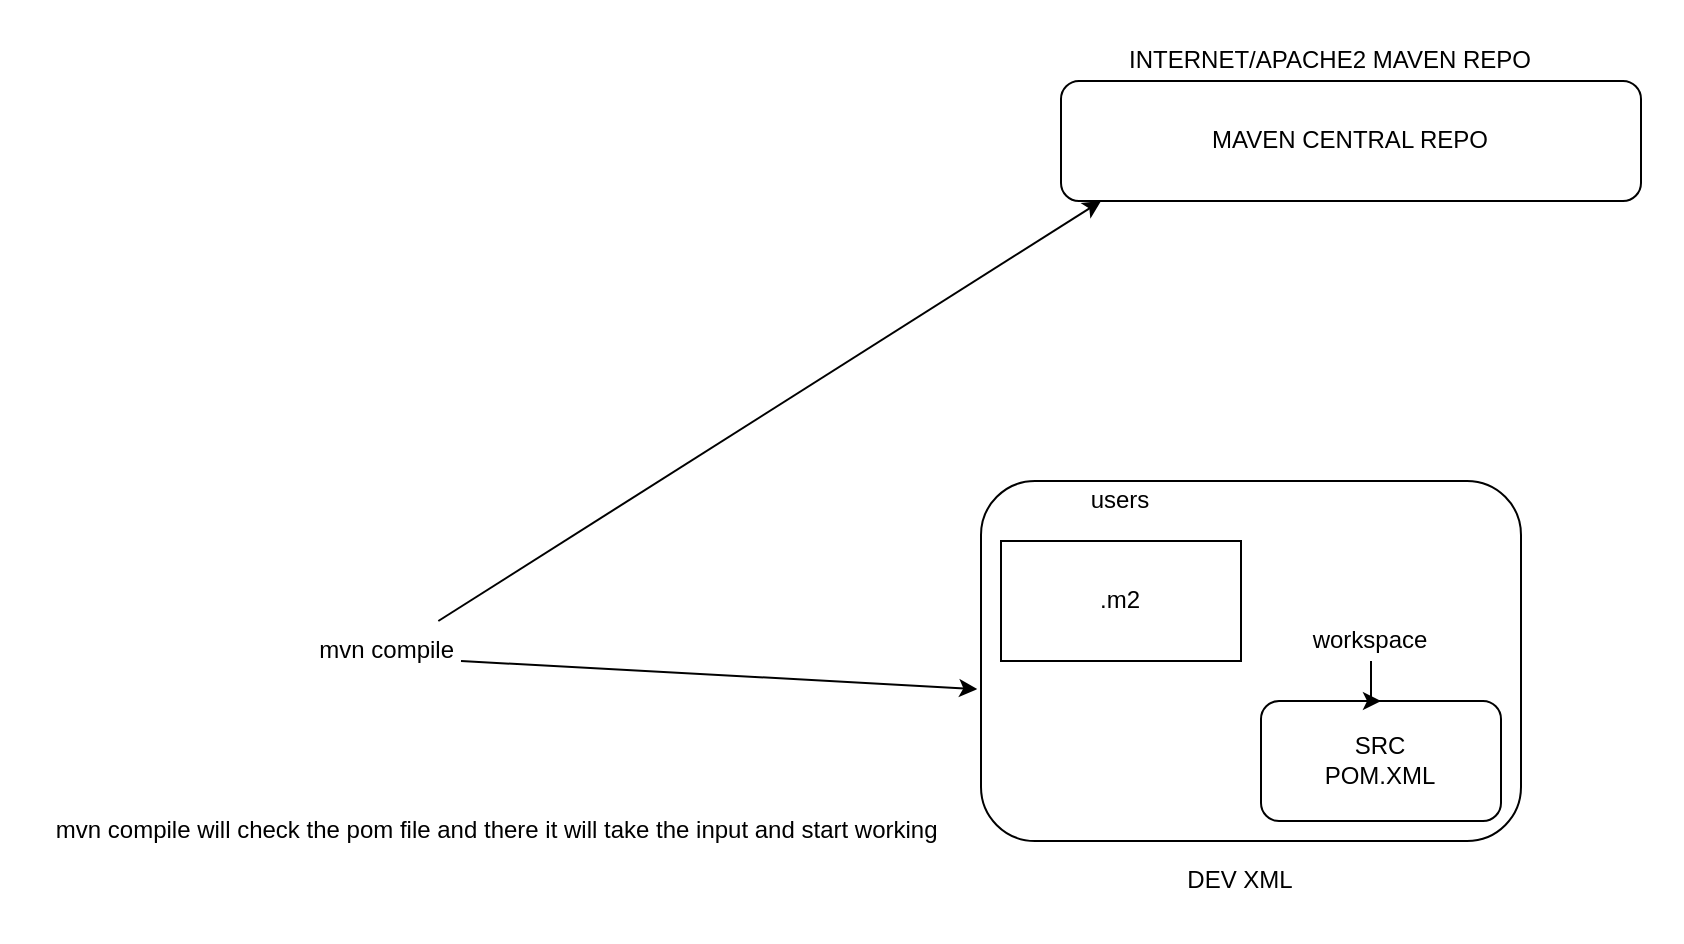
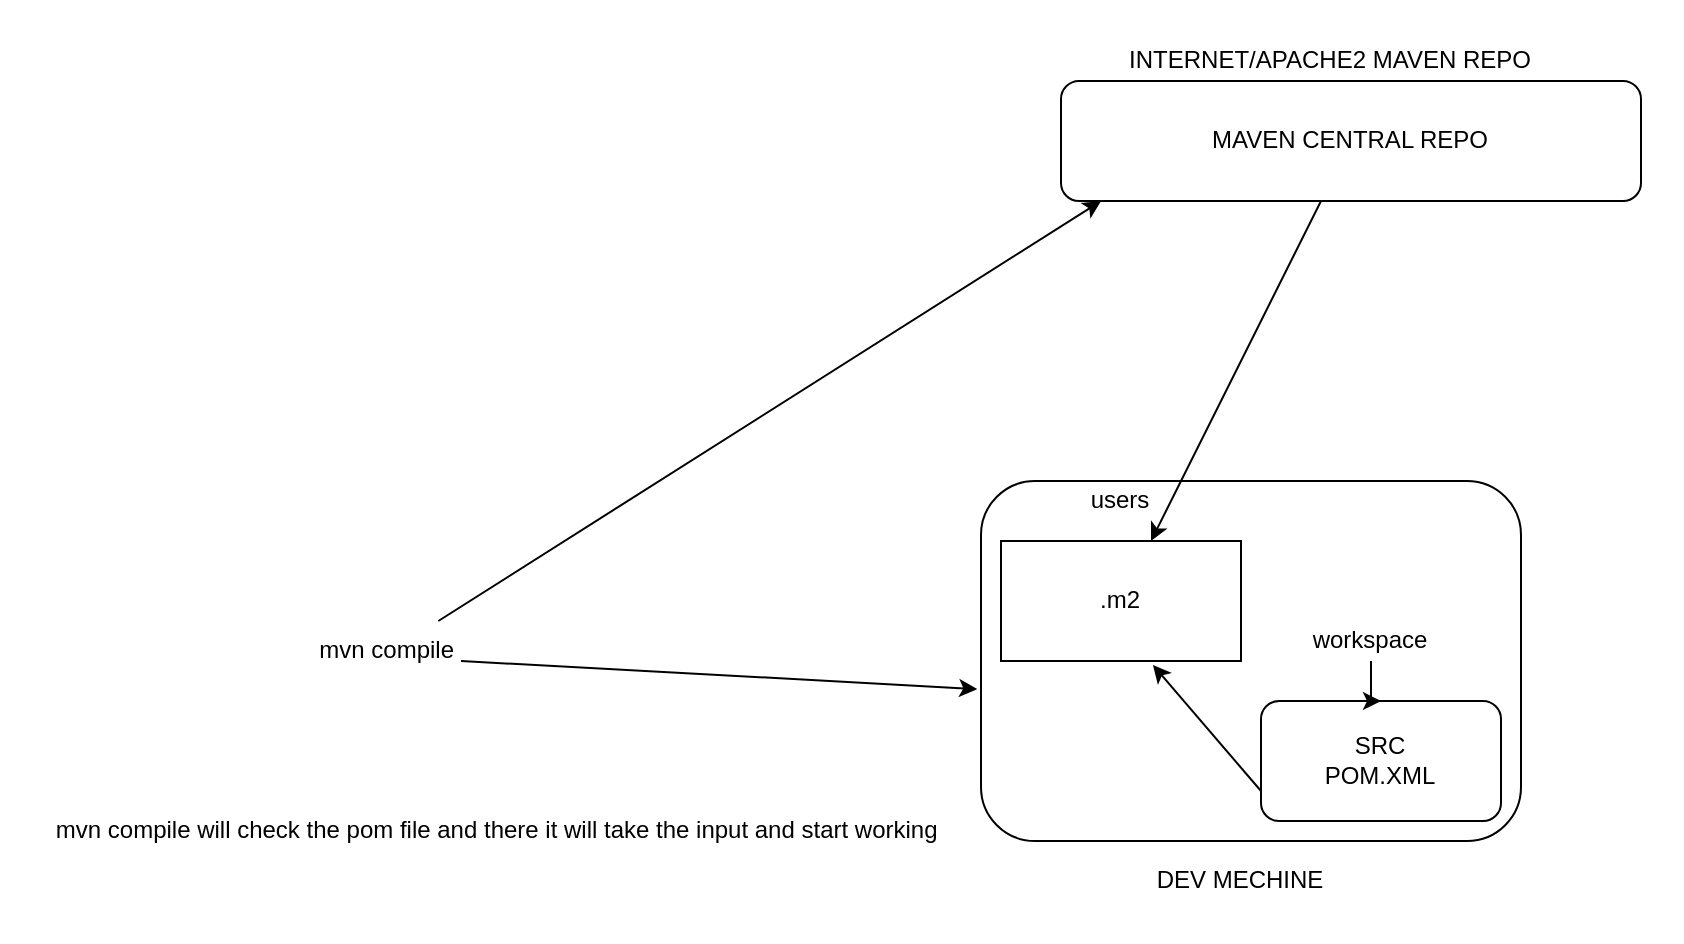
none -> (1239, 365)
none -> (1211, 733)
(1241, 881) -> (1241, 881)
